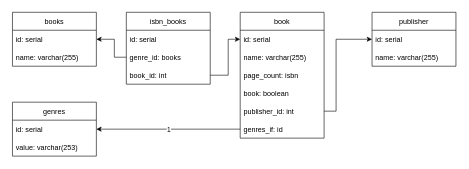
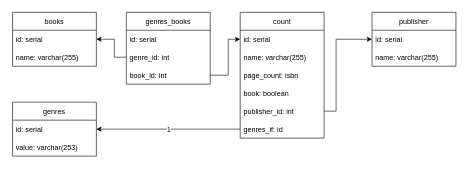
(168, 22) -> (168, 22)
(282, 22) -> (282, 22)
(157, 58) -> (152, 58)
